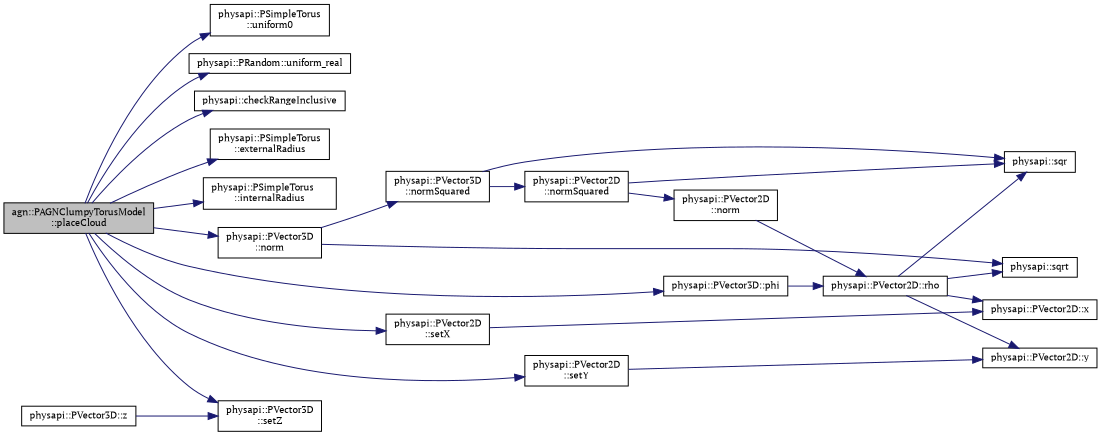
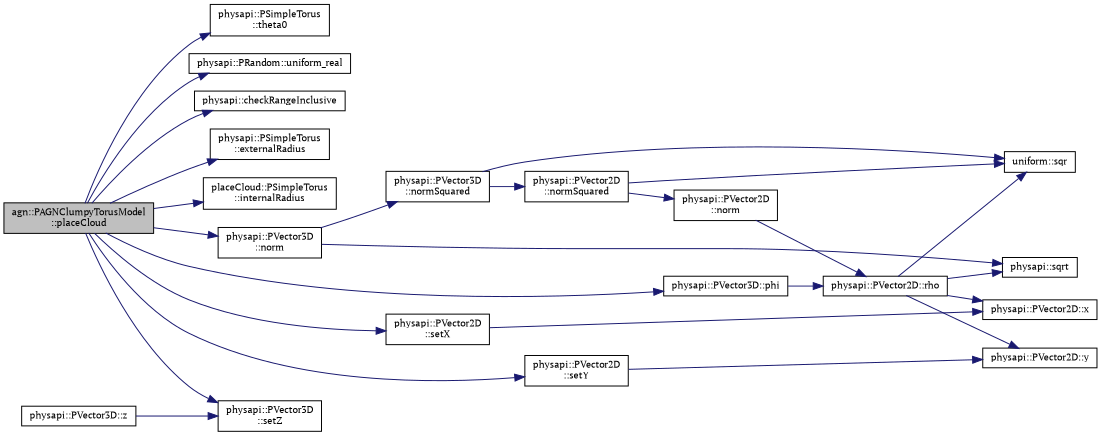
(270, 20) -> (270, 20)
(1040, 162) -> (1040, 162)
(270, 193) -> (270, 193)
